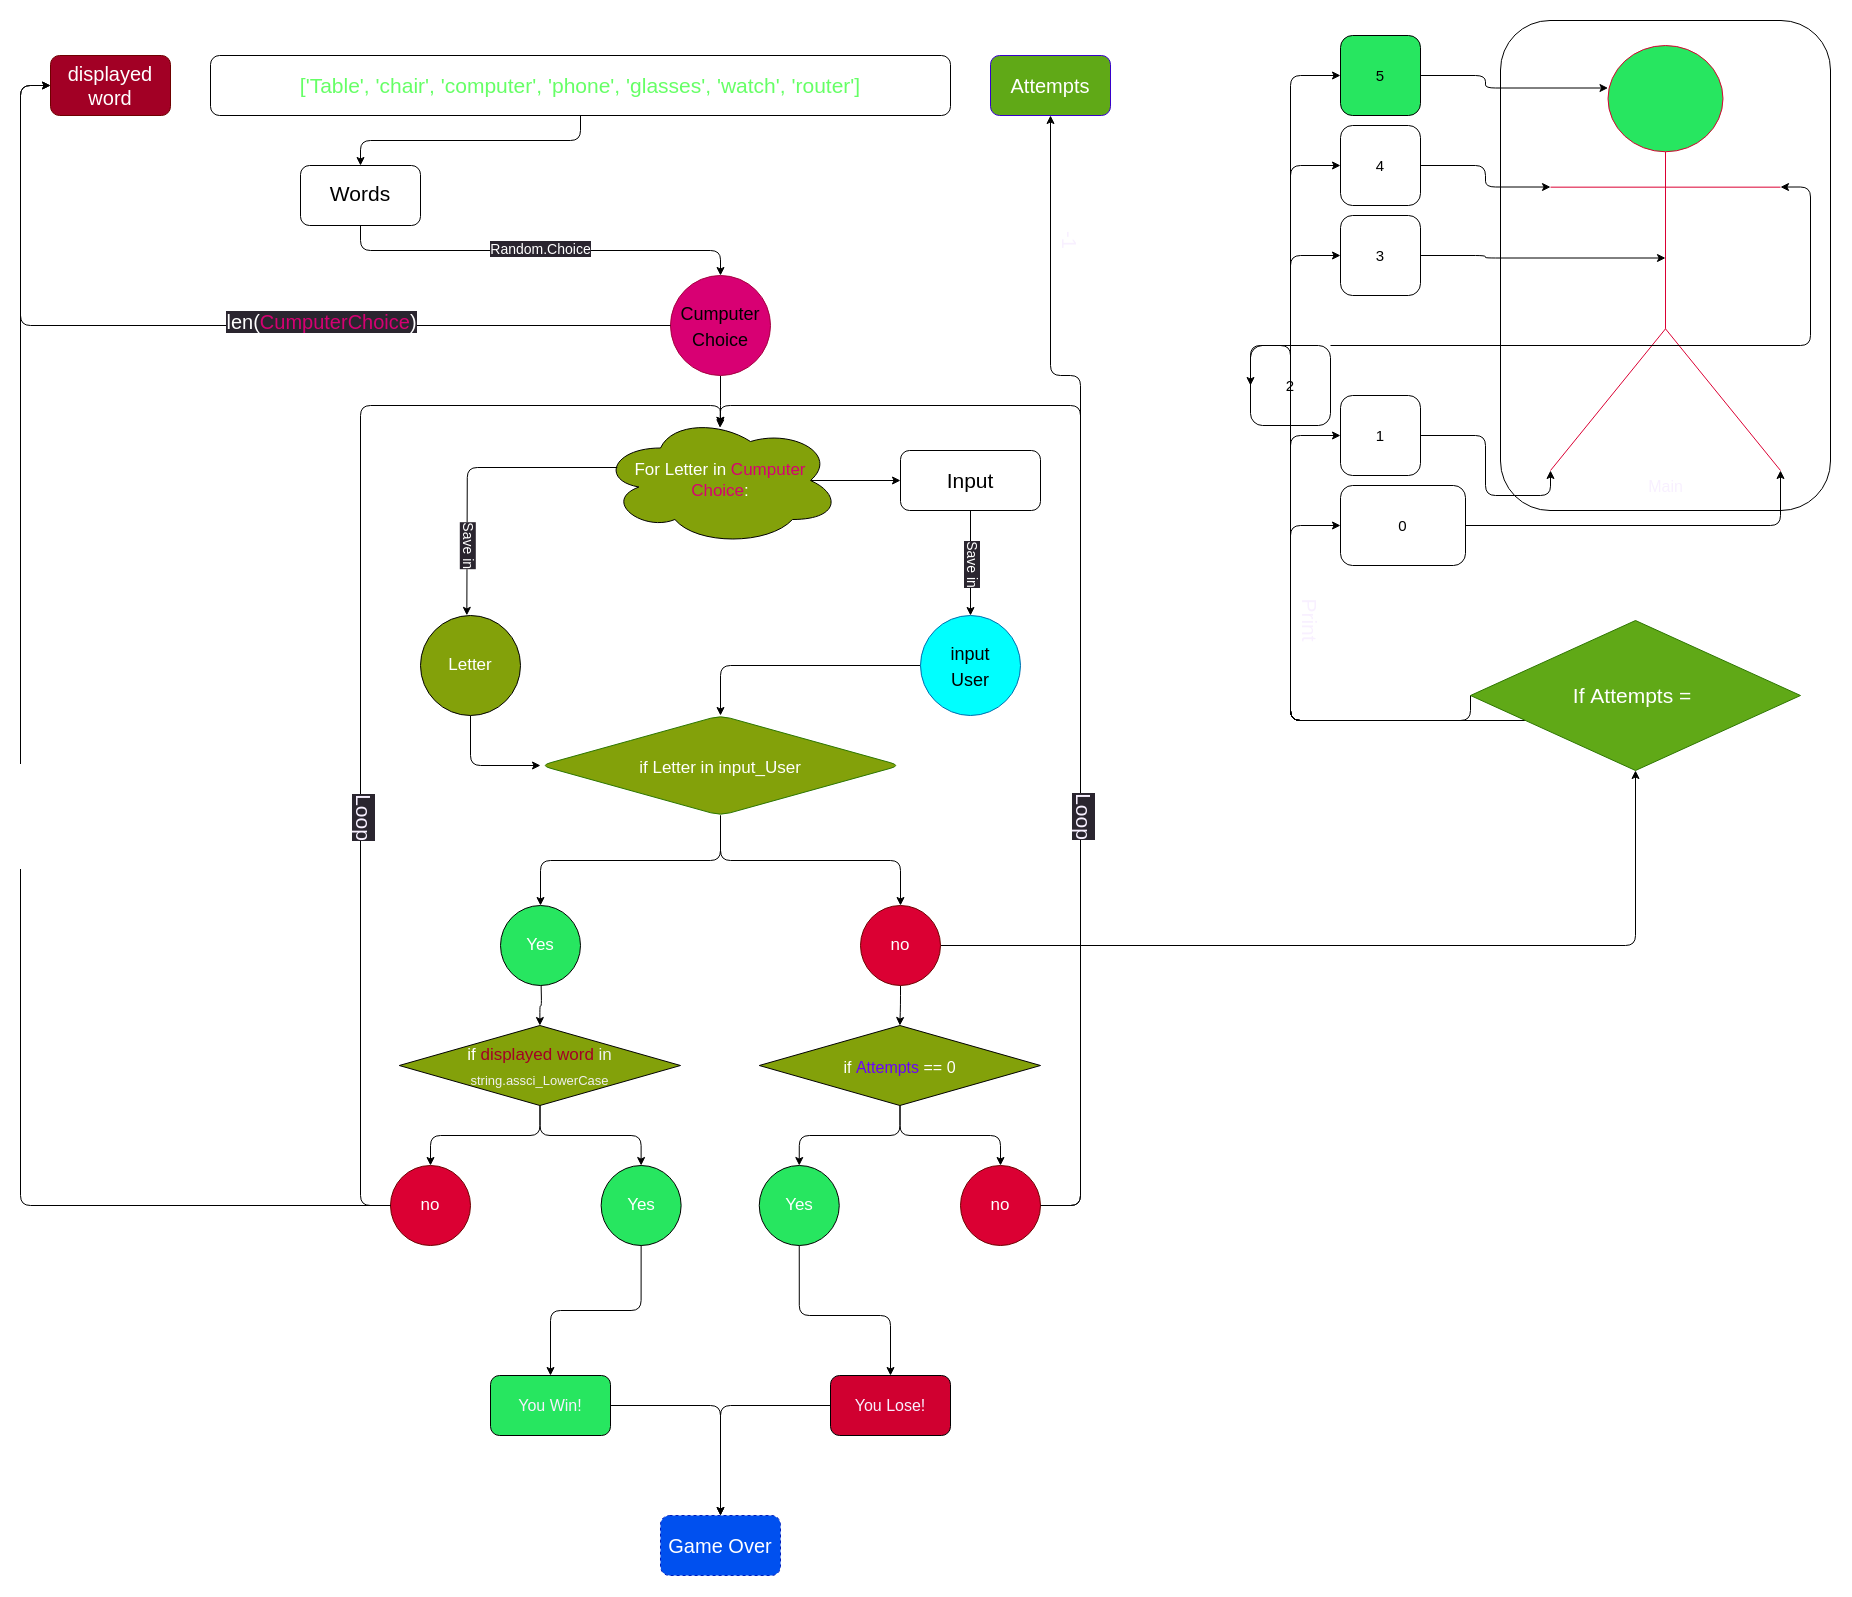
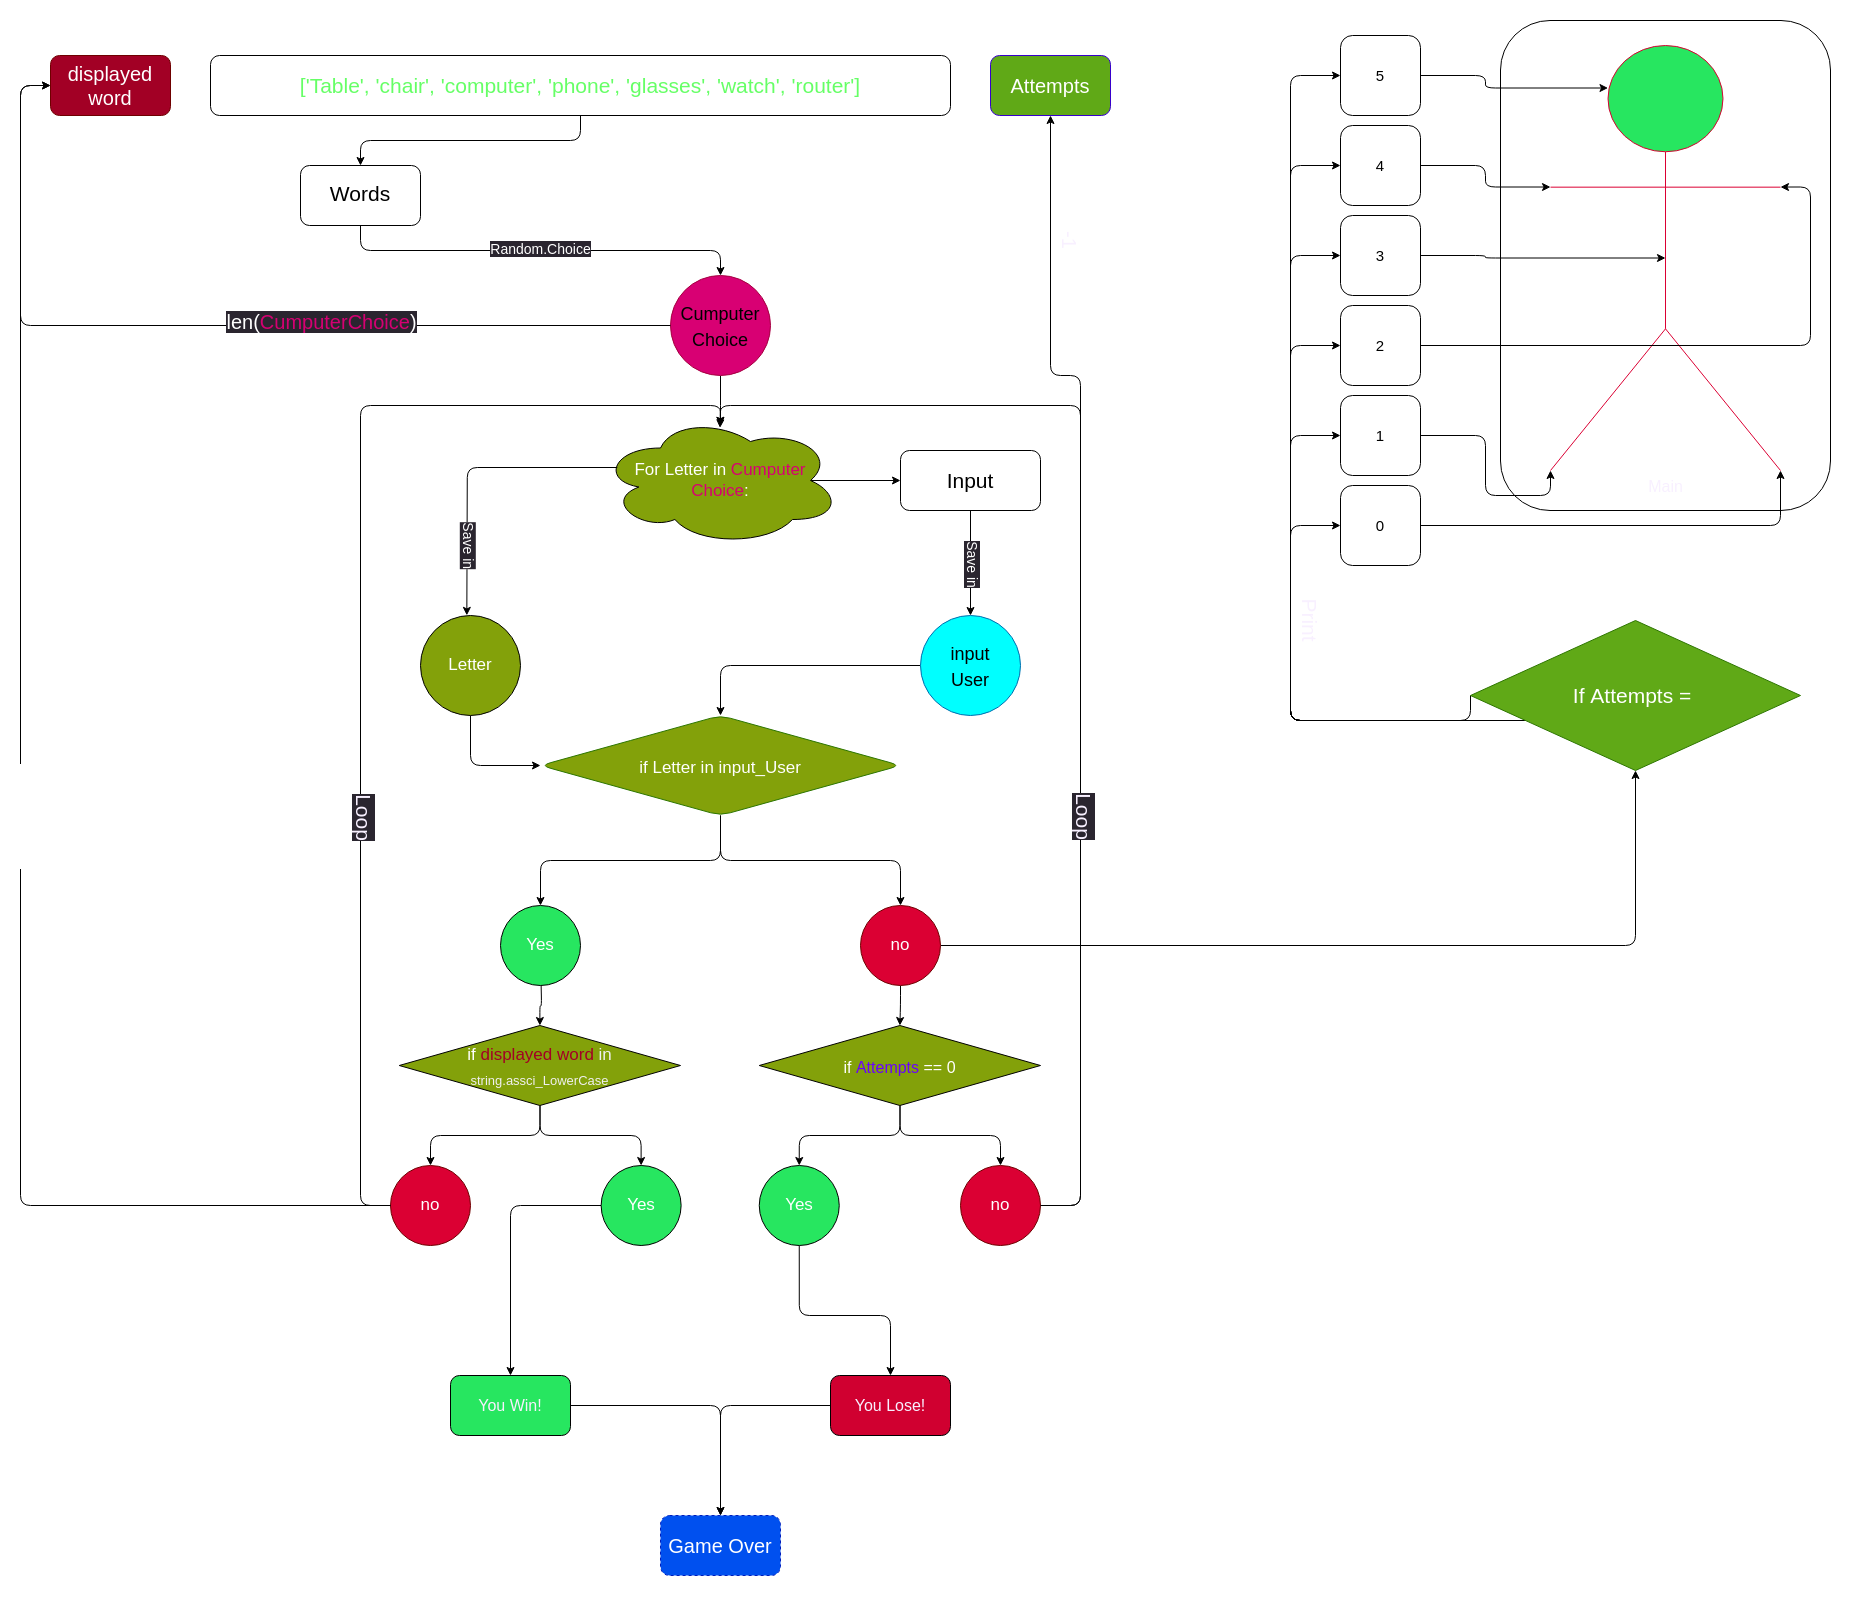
(1381, 76) -> (1381, 76)
(1291, 386) -> (1381, 346)
(1403, 526) -> (1381, 526)
(551, 1406) -> (511, 1406)
